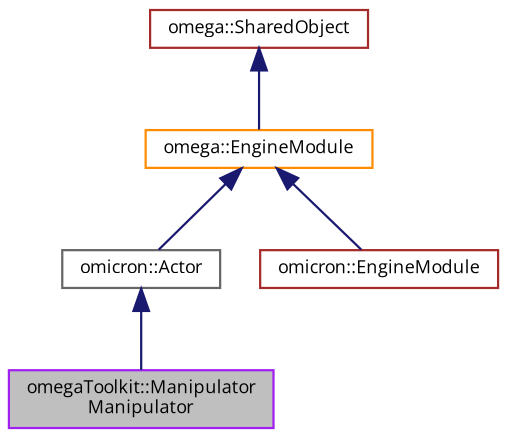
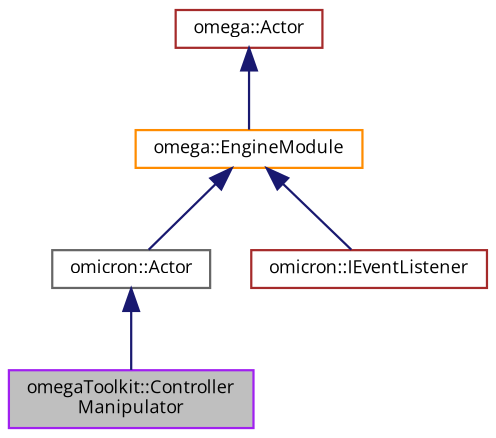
(259, 29) -> (249, 29)
(379, 269) -> (369, 269)
(141, 399) -> (131, 399)
